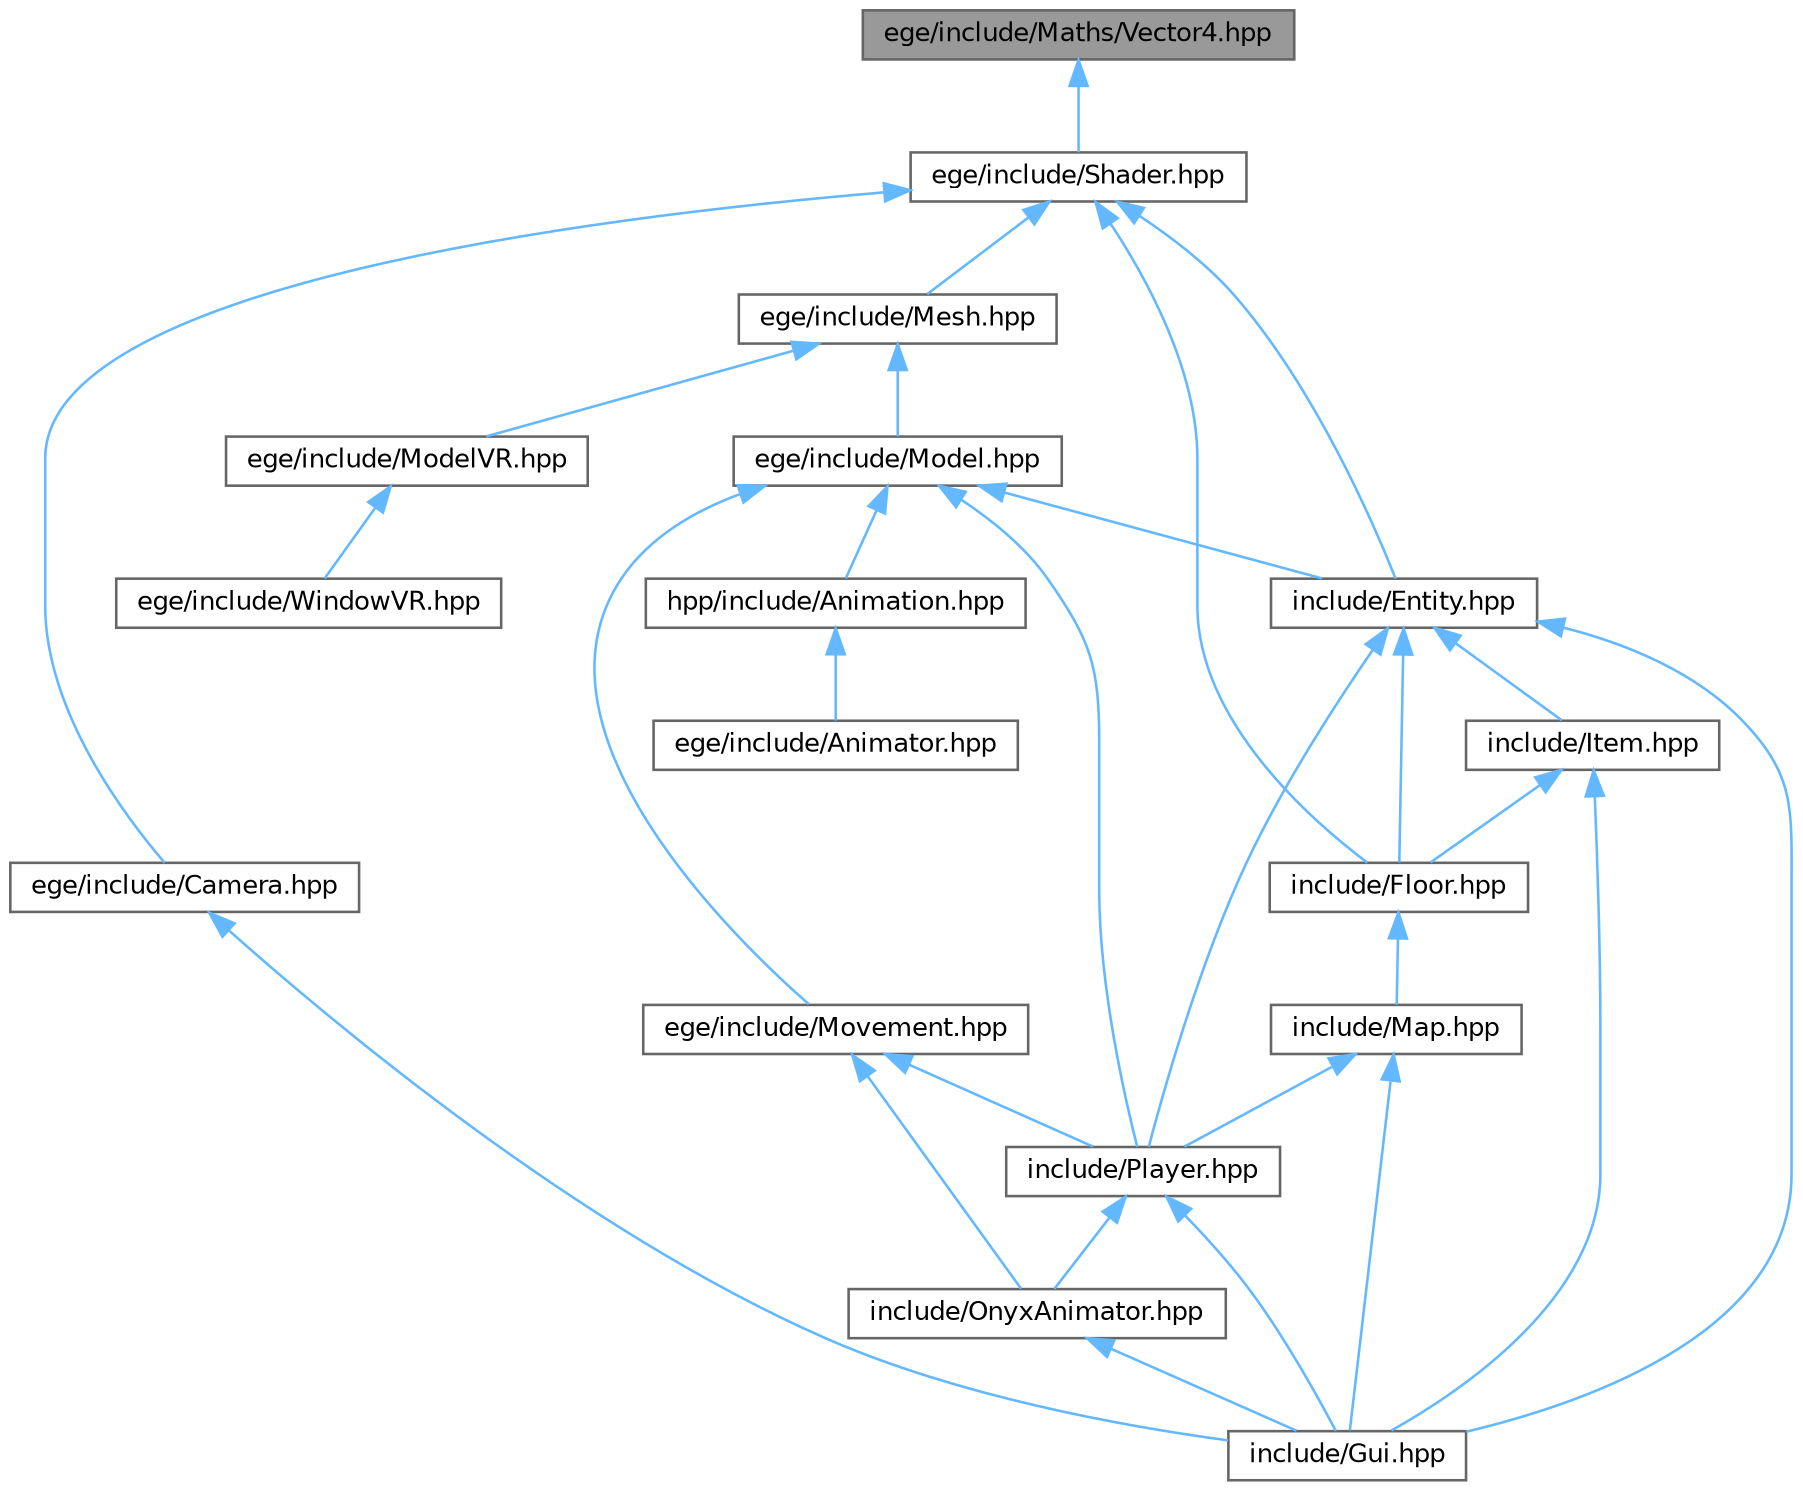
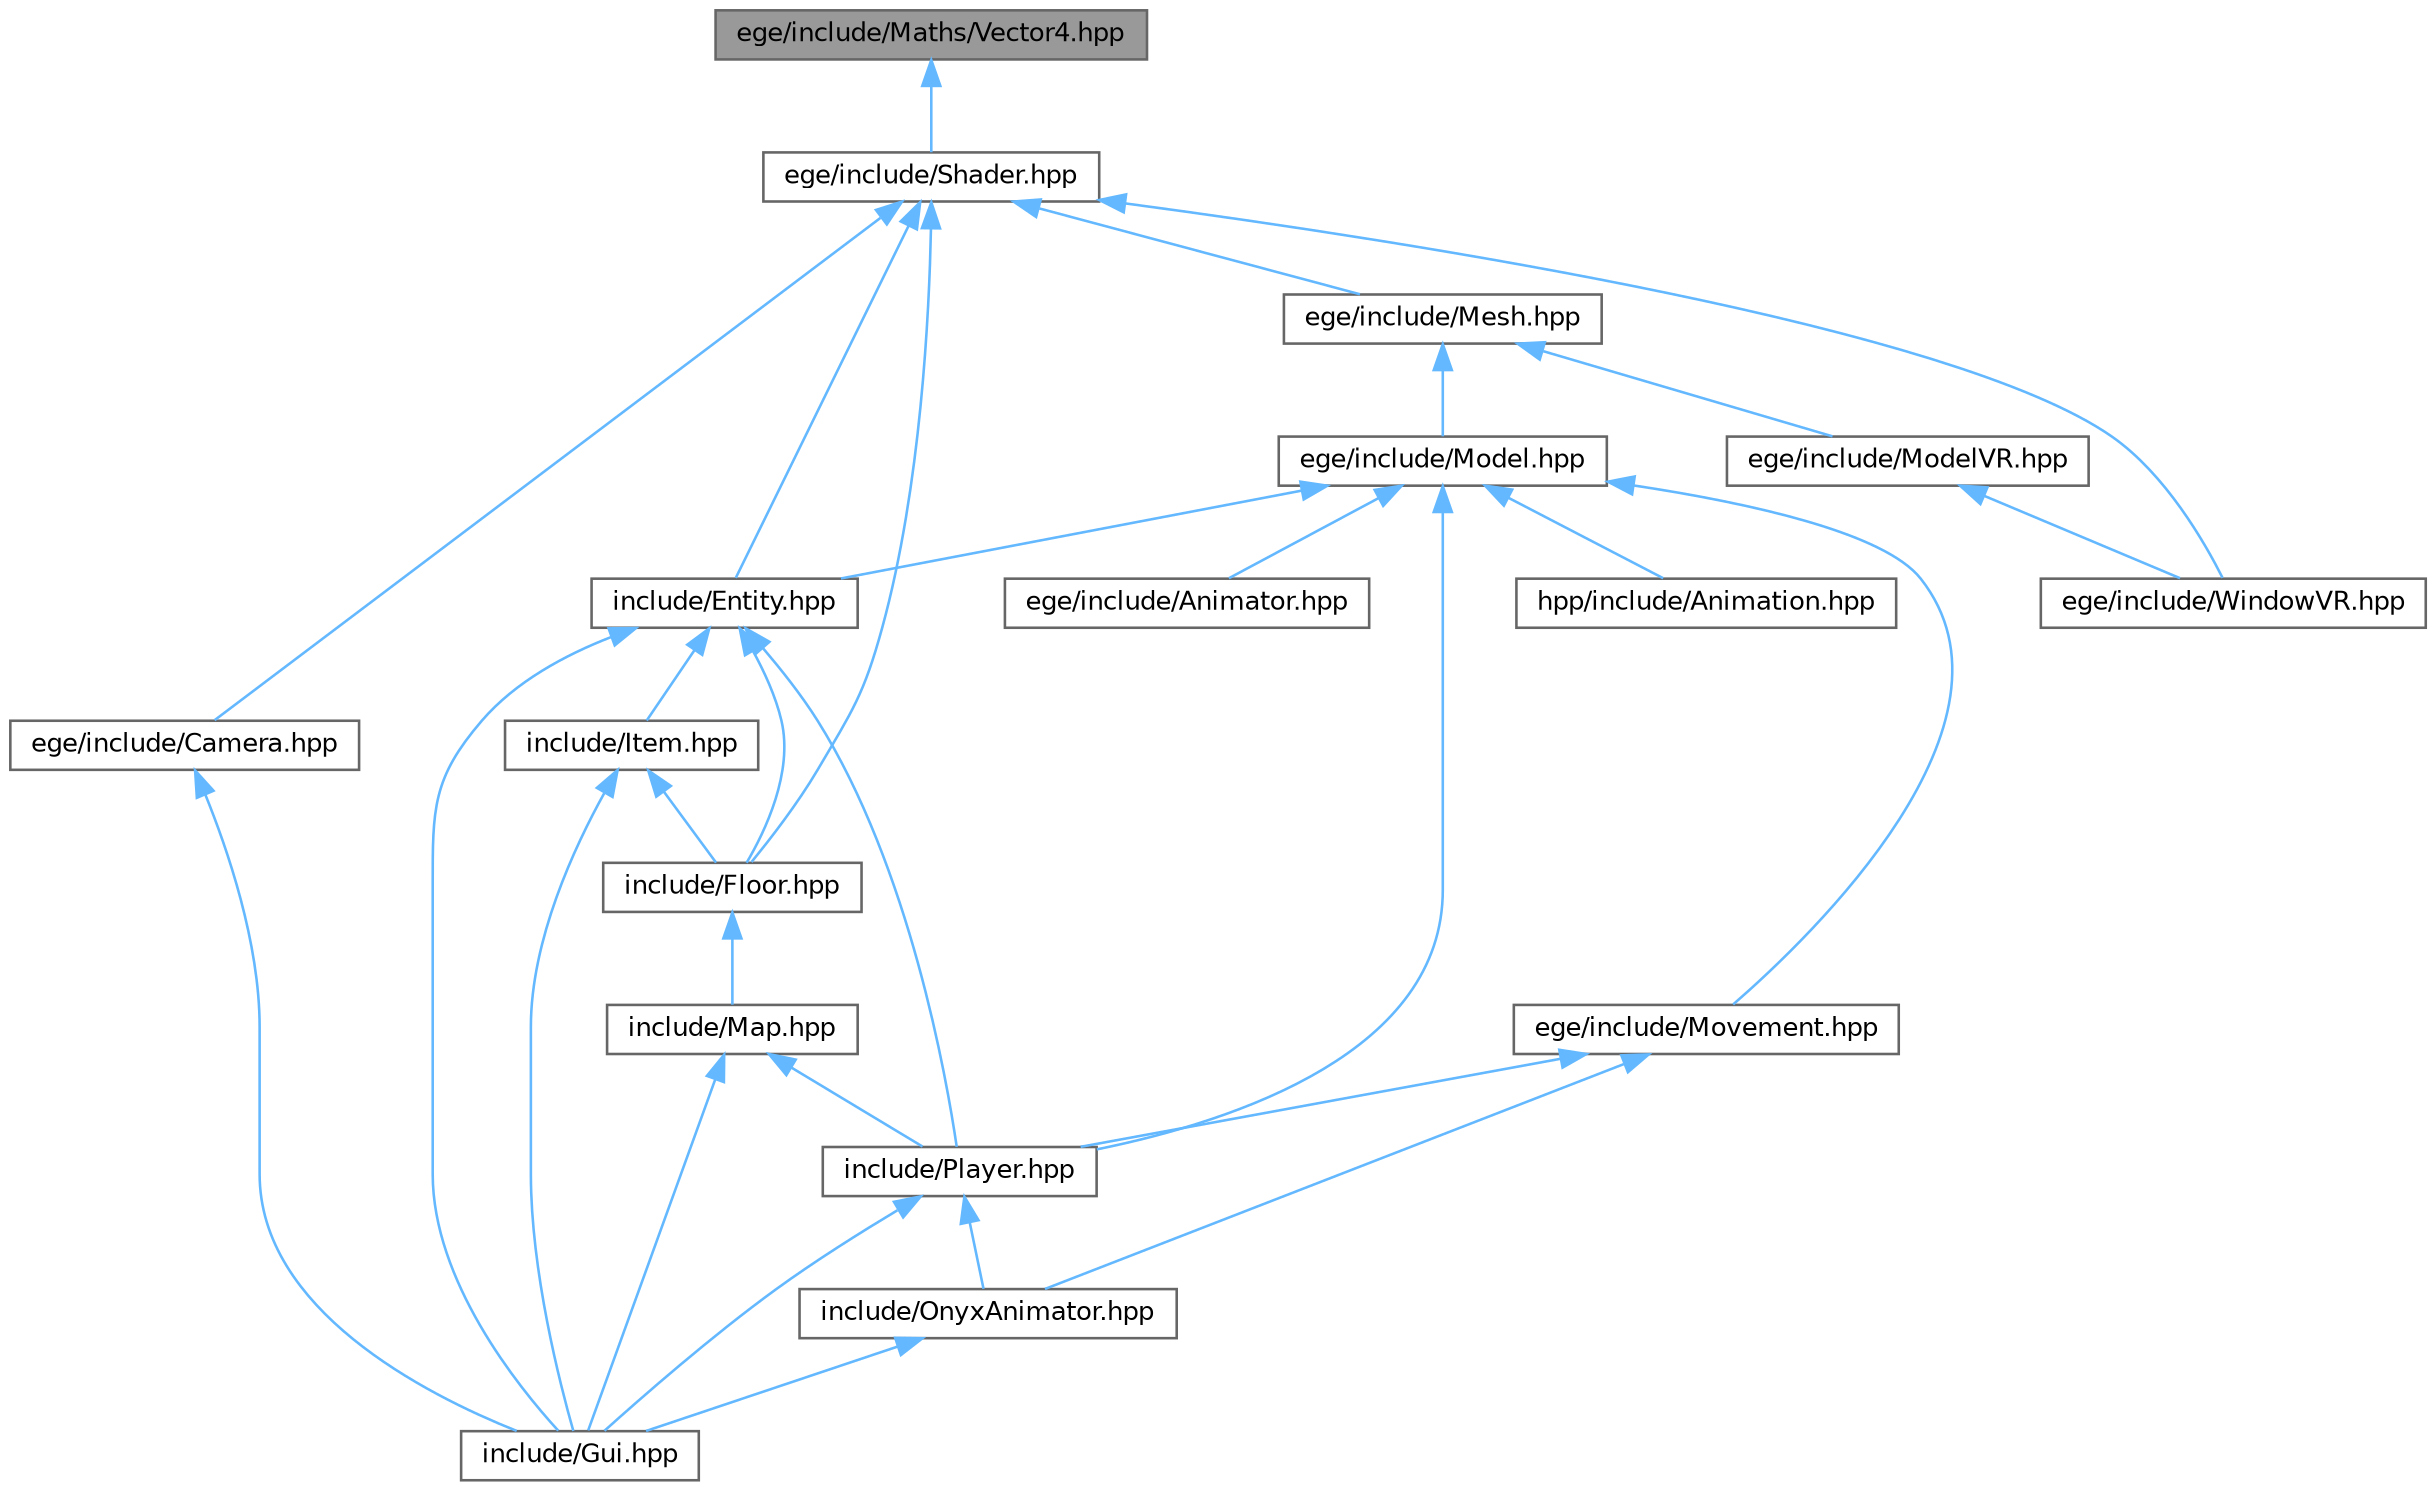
none -> (1716, 304)
(836, 687) -> (1304, 538)
